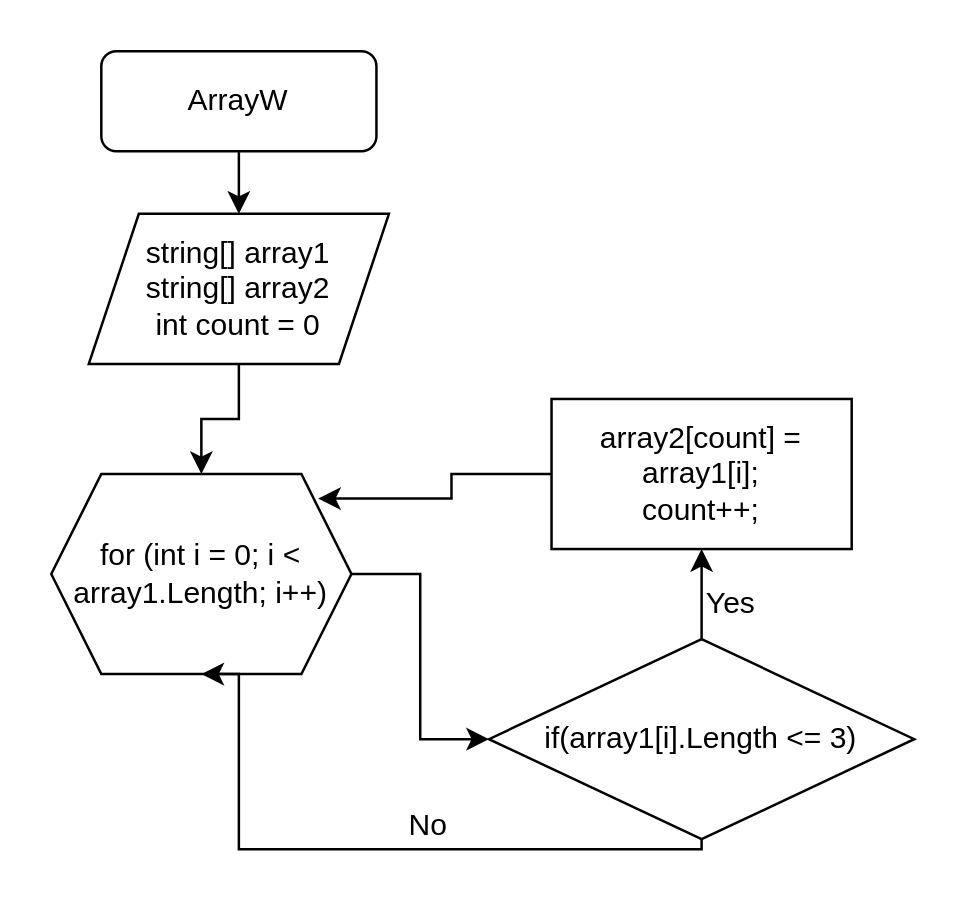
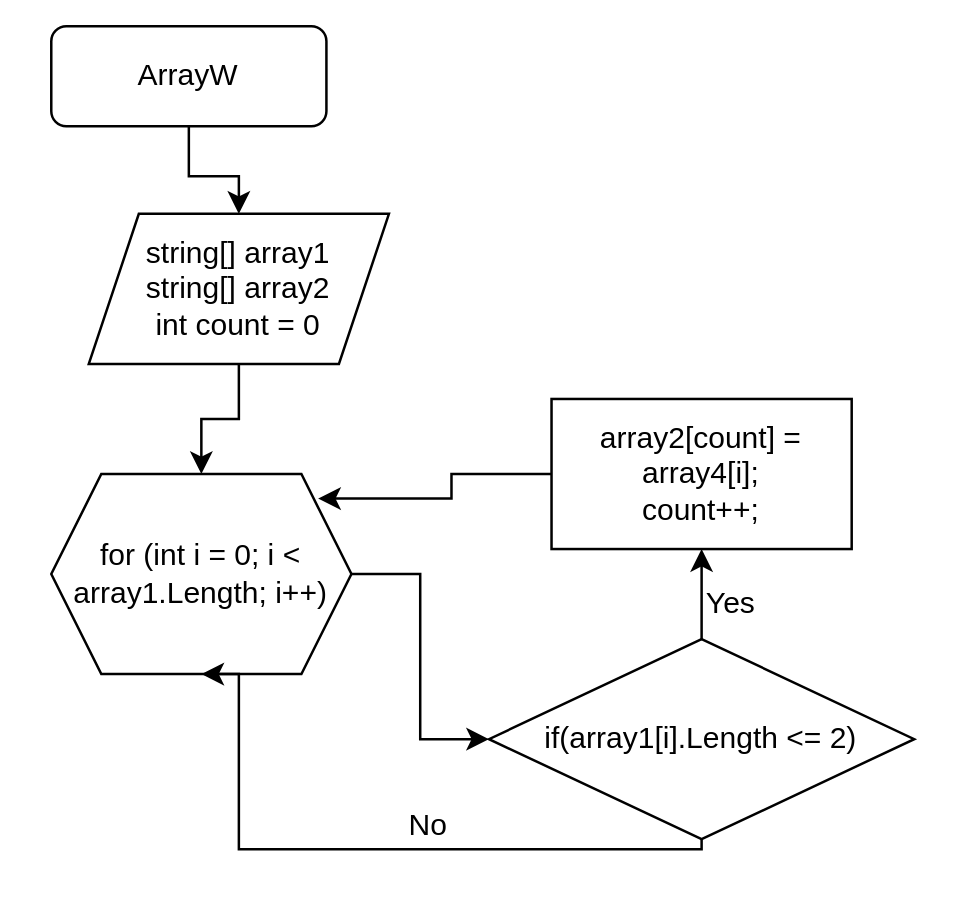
(239, 101) -> (189, 76)
(701, 474) -> (701, 474)
(701, 739) -> (701, 739)
